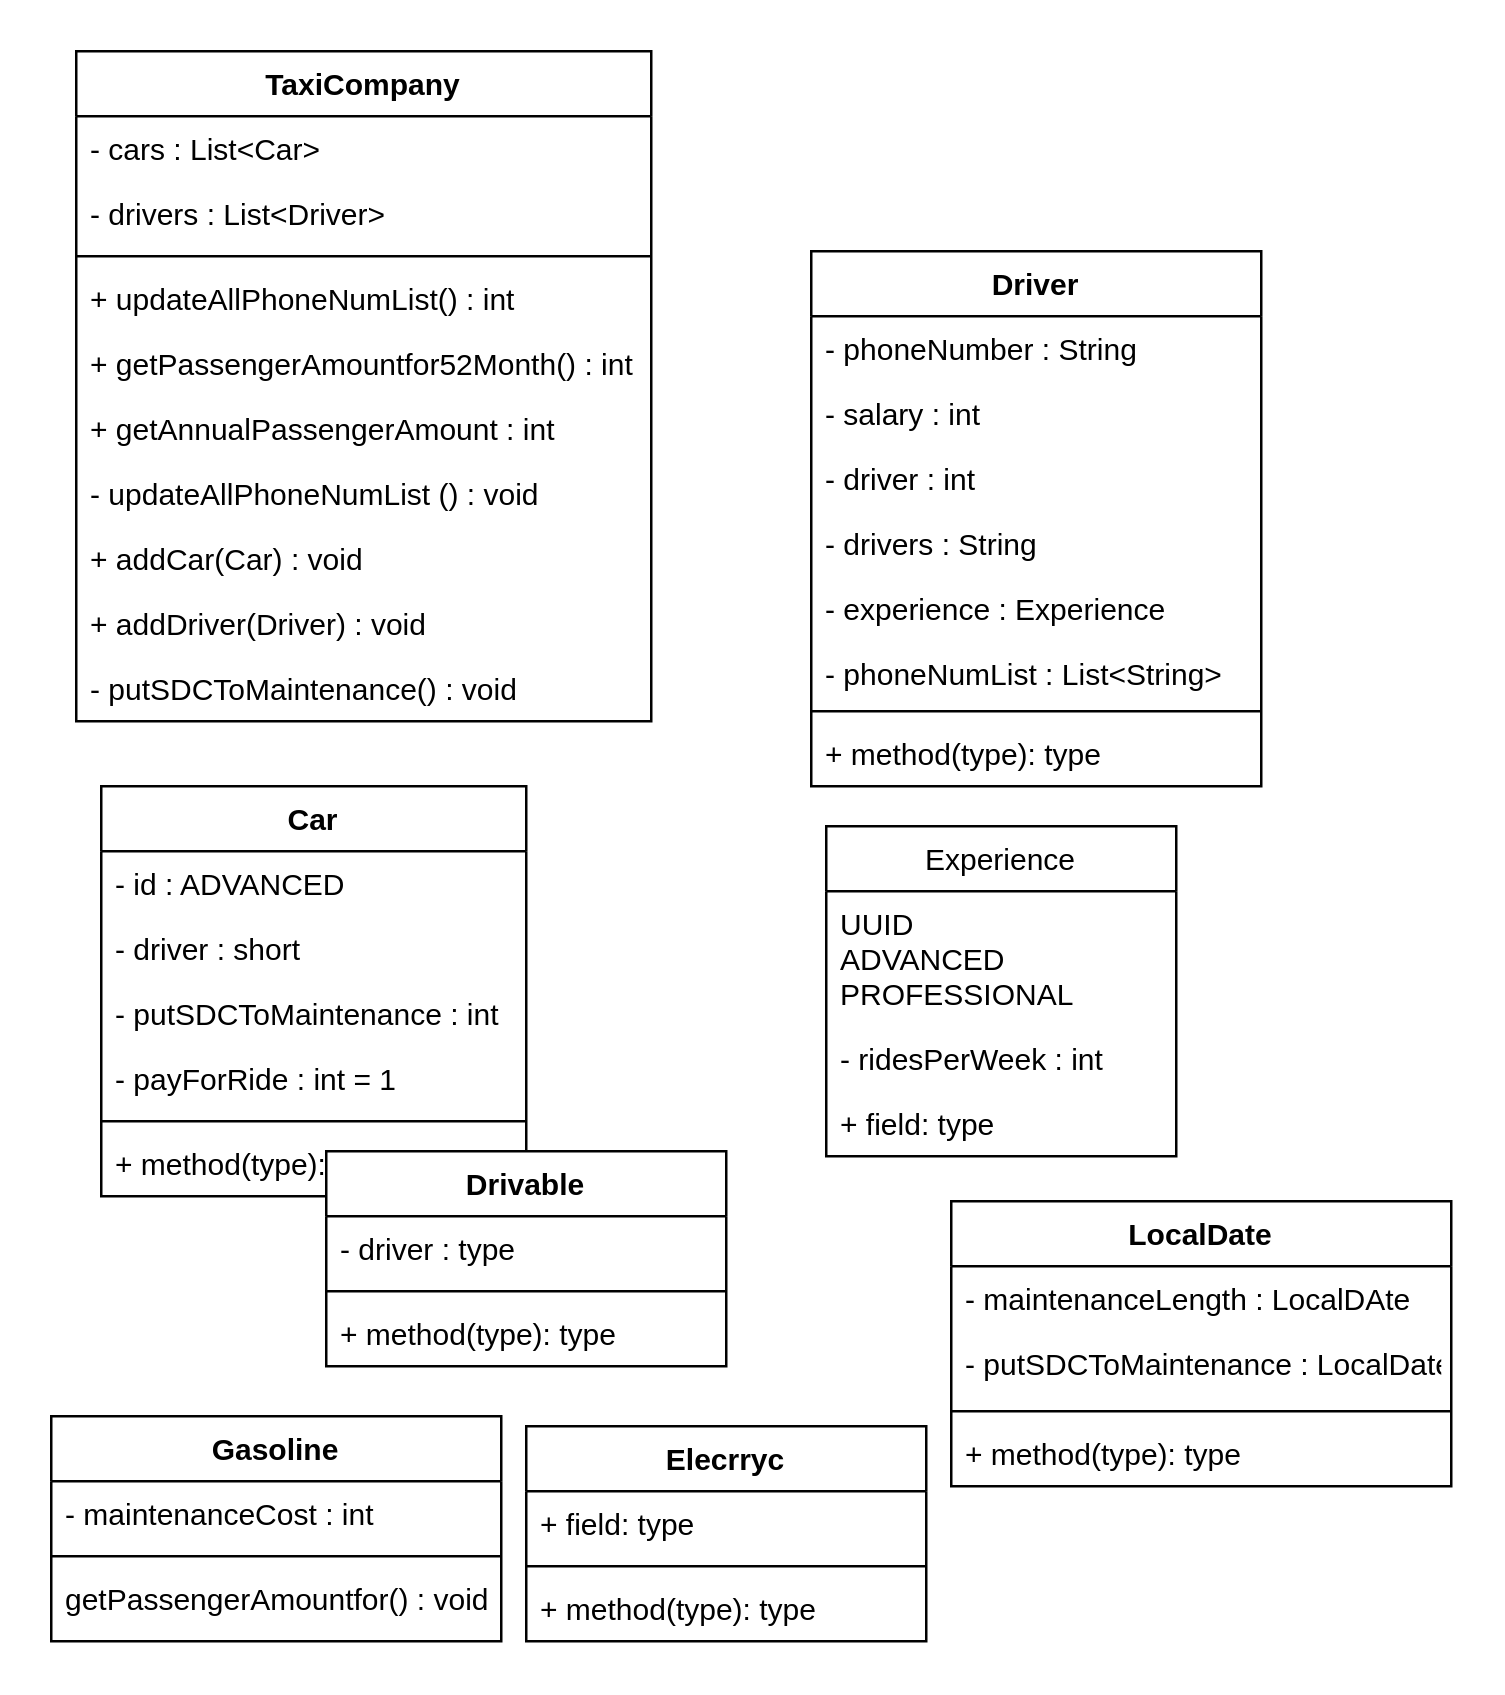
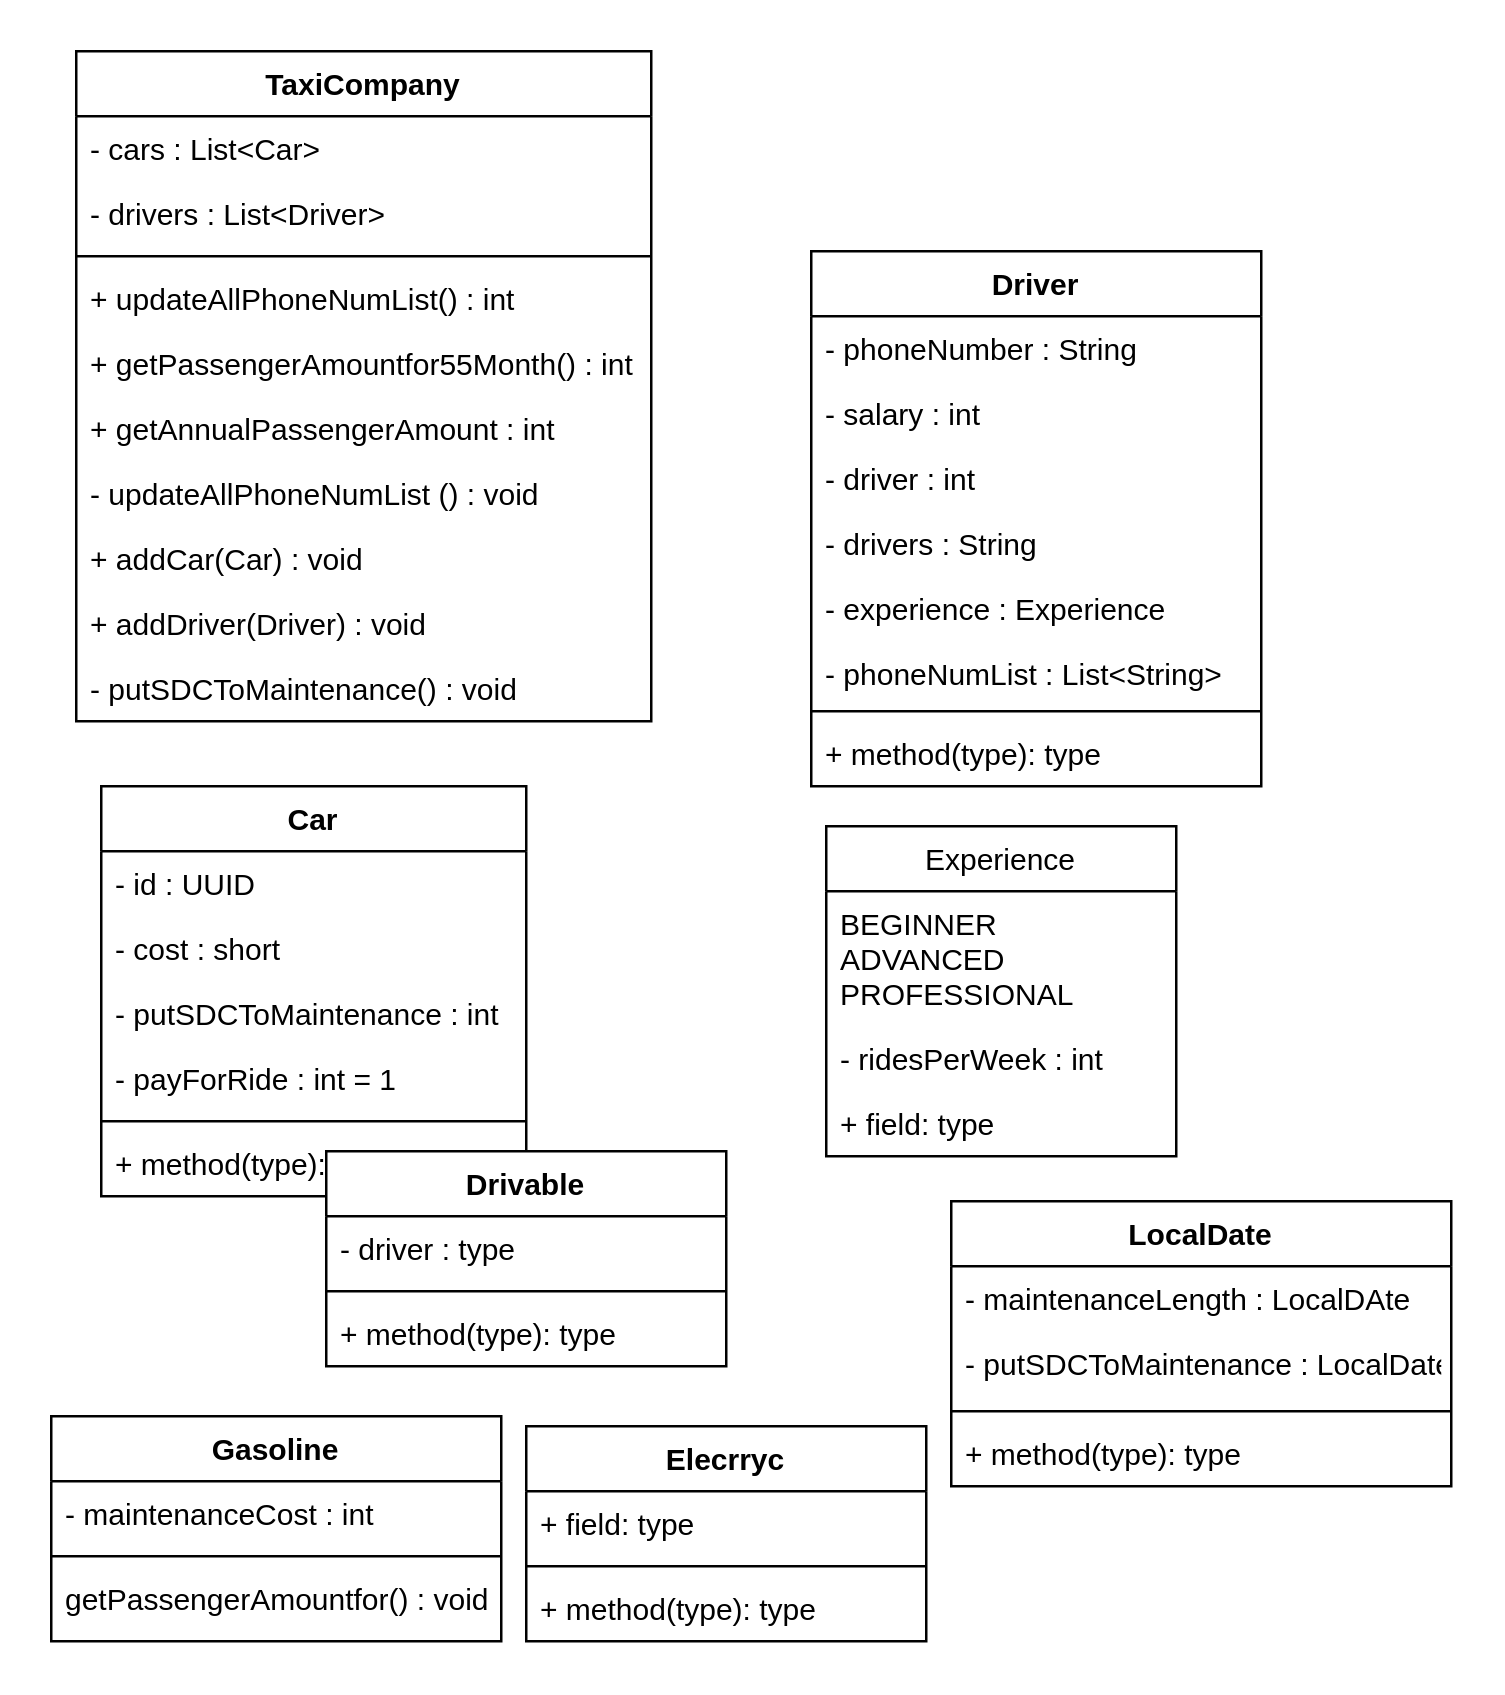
(390, 365) -> (390, 365)
(222, 885) -> (188, 885)
(874, 925) -> (907, 925)
(230, 950) -> (217, 950)
